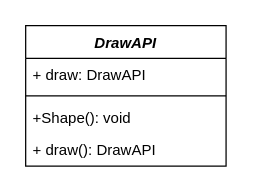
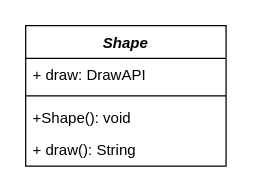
(125, 43) -> (125, 43)
(98, 150) -> (92, 150)
